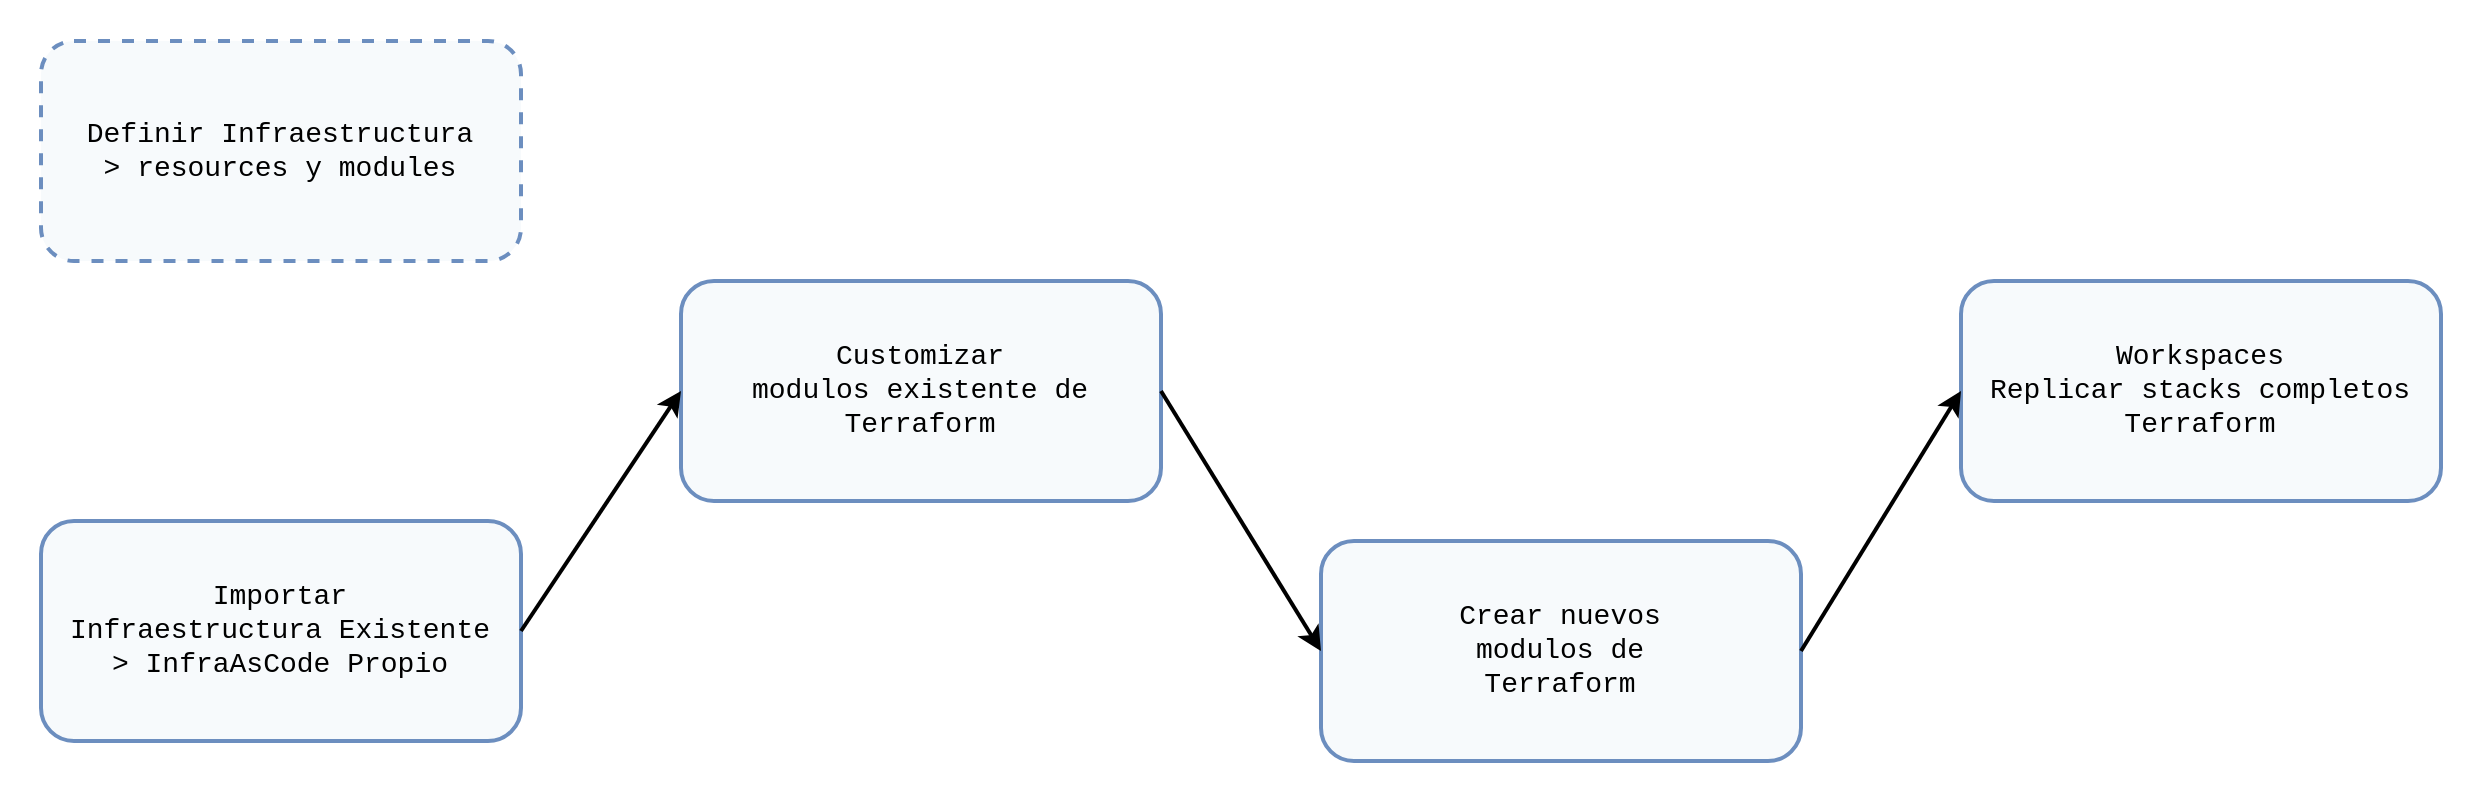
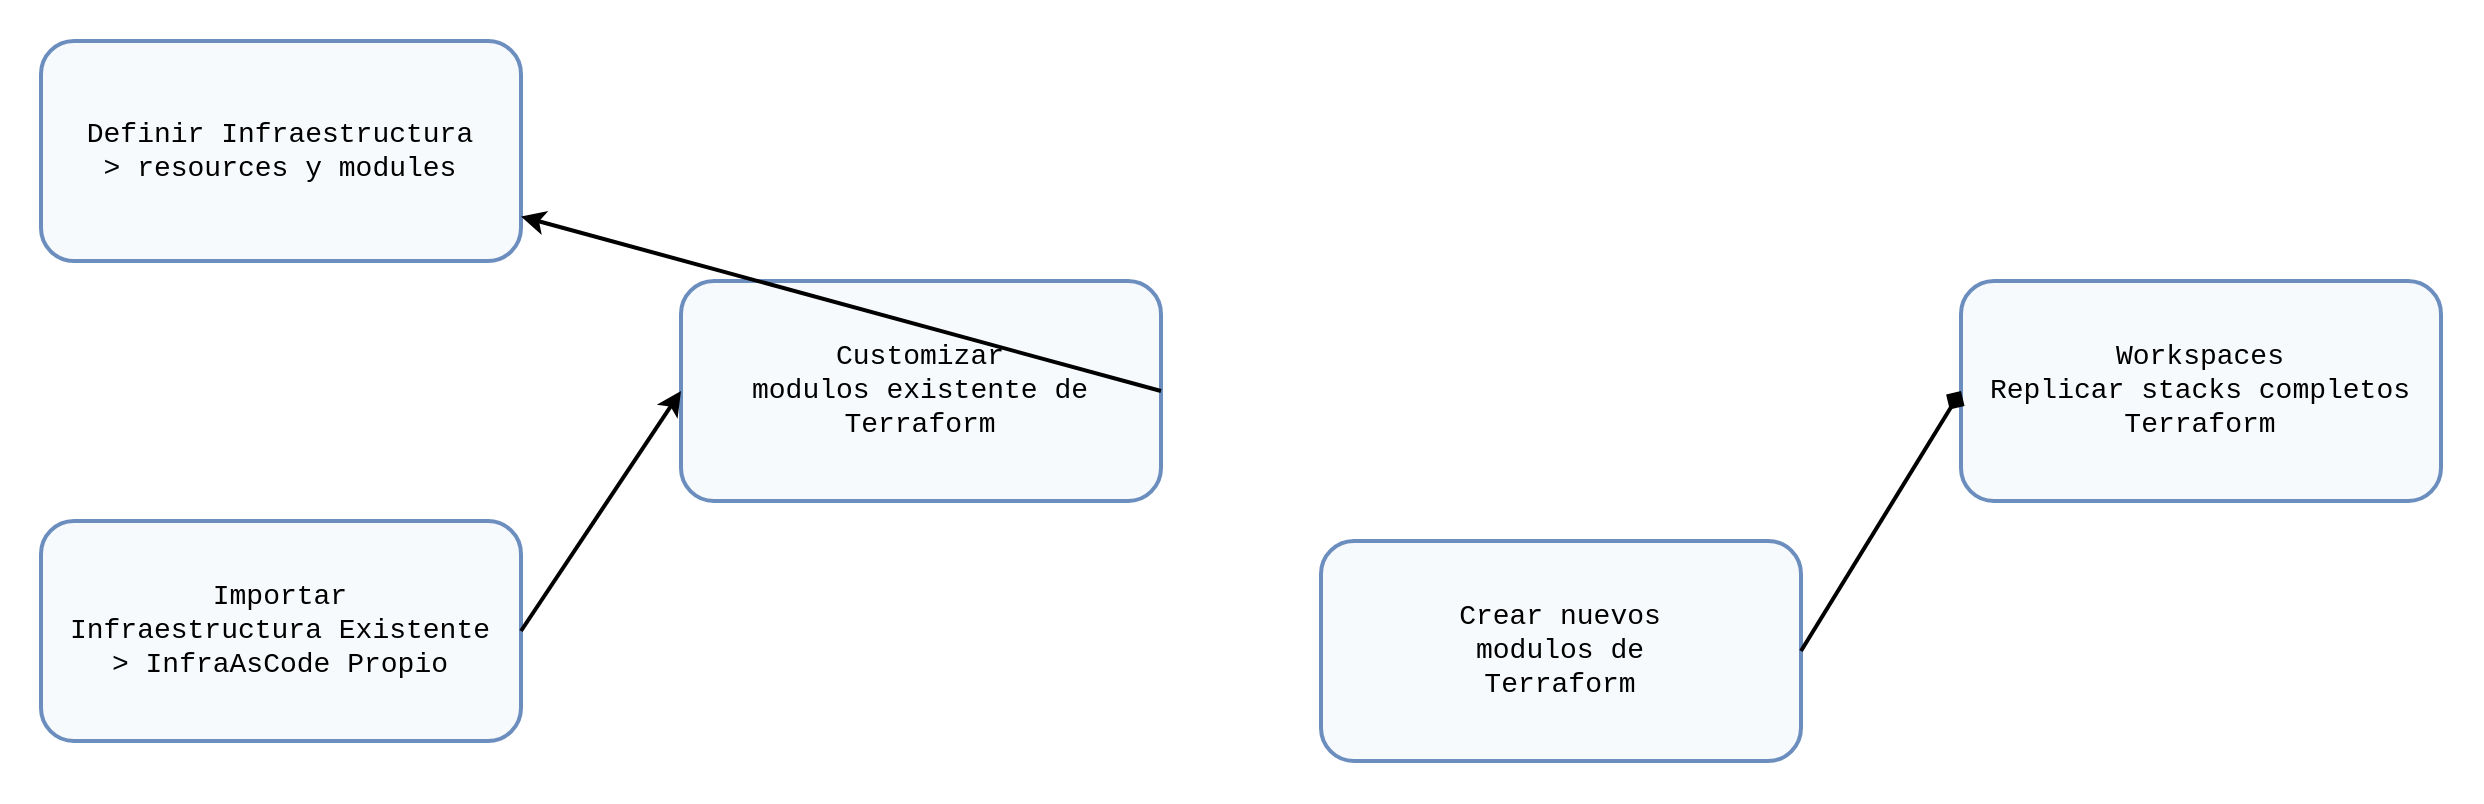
(281, 151) -> (281, 151)
(1951, 408) -> (1951, 408)
(1237, 514) -> (849, 306)
